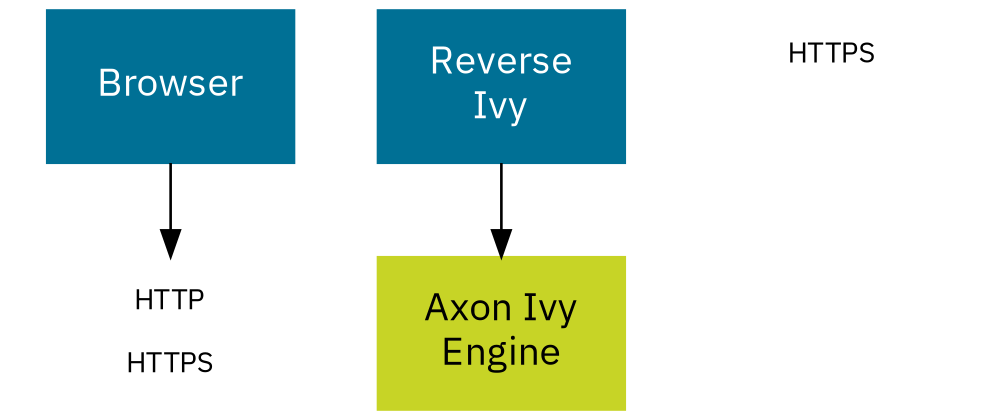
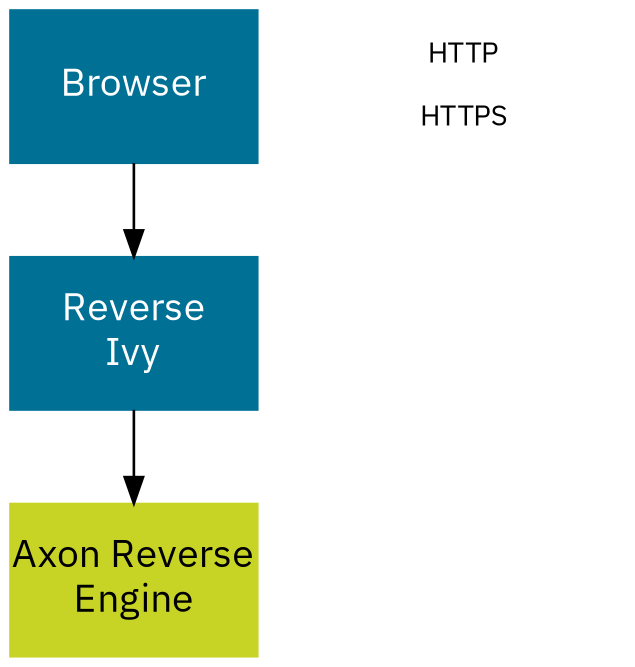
(832, 87) -> none
(171, 196) -> (134, 196)
(501, 333) -> (134, 580)
